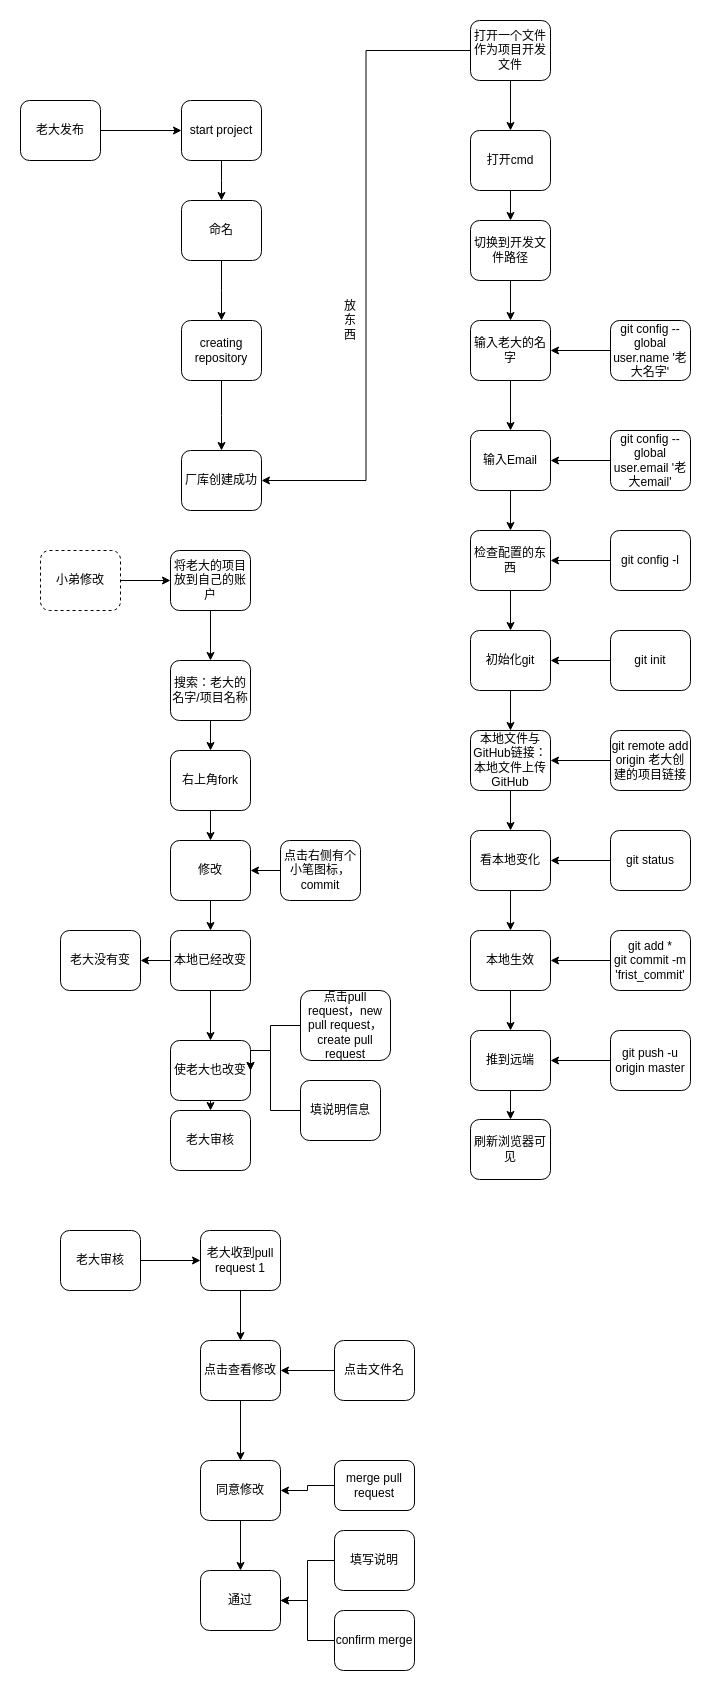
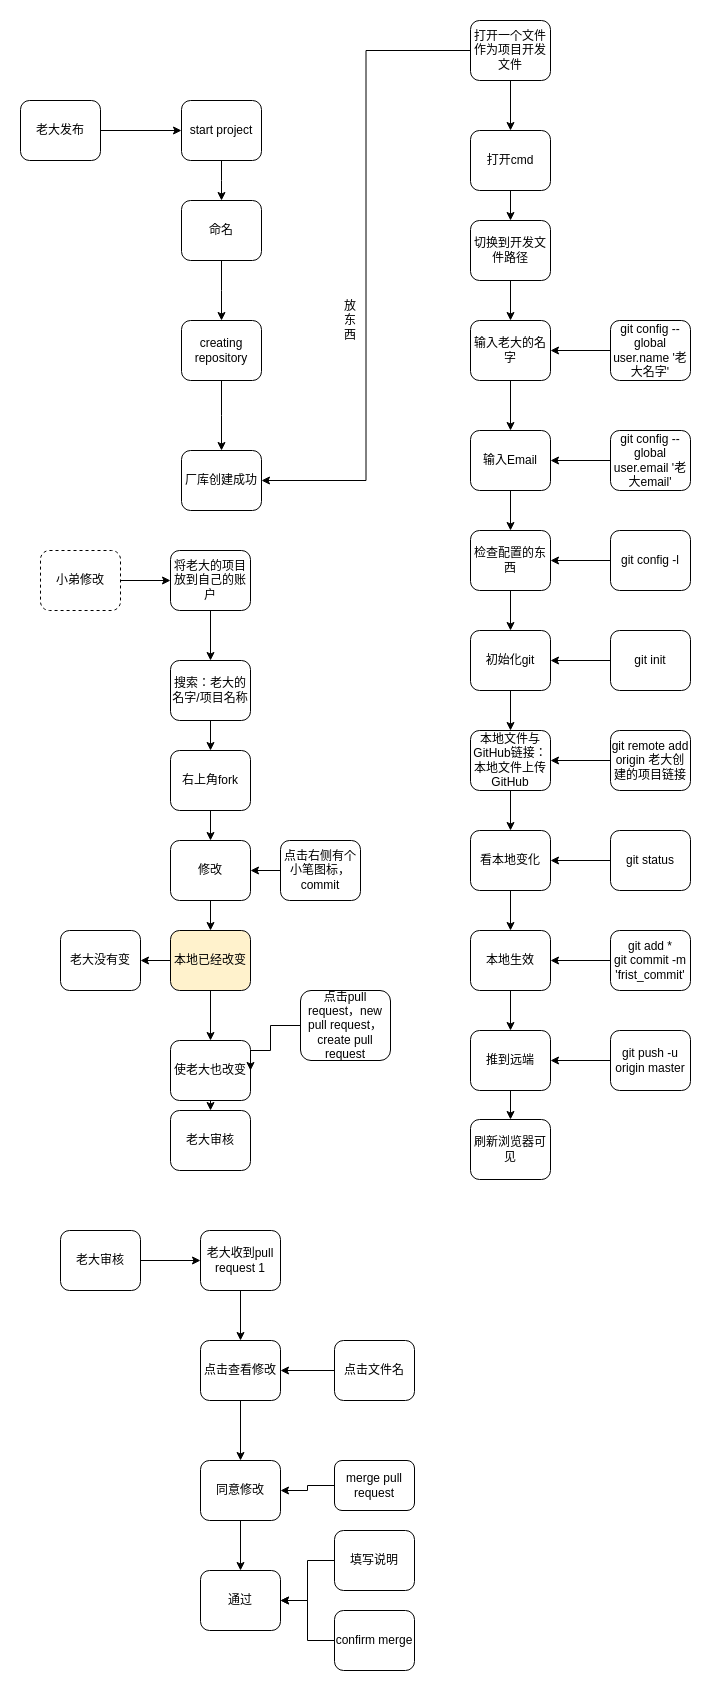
(211, 961) -> (211, 961)
(271, 1097) -> none
(341, 1111) -> none
